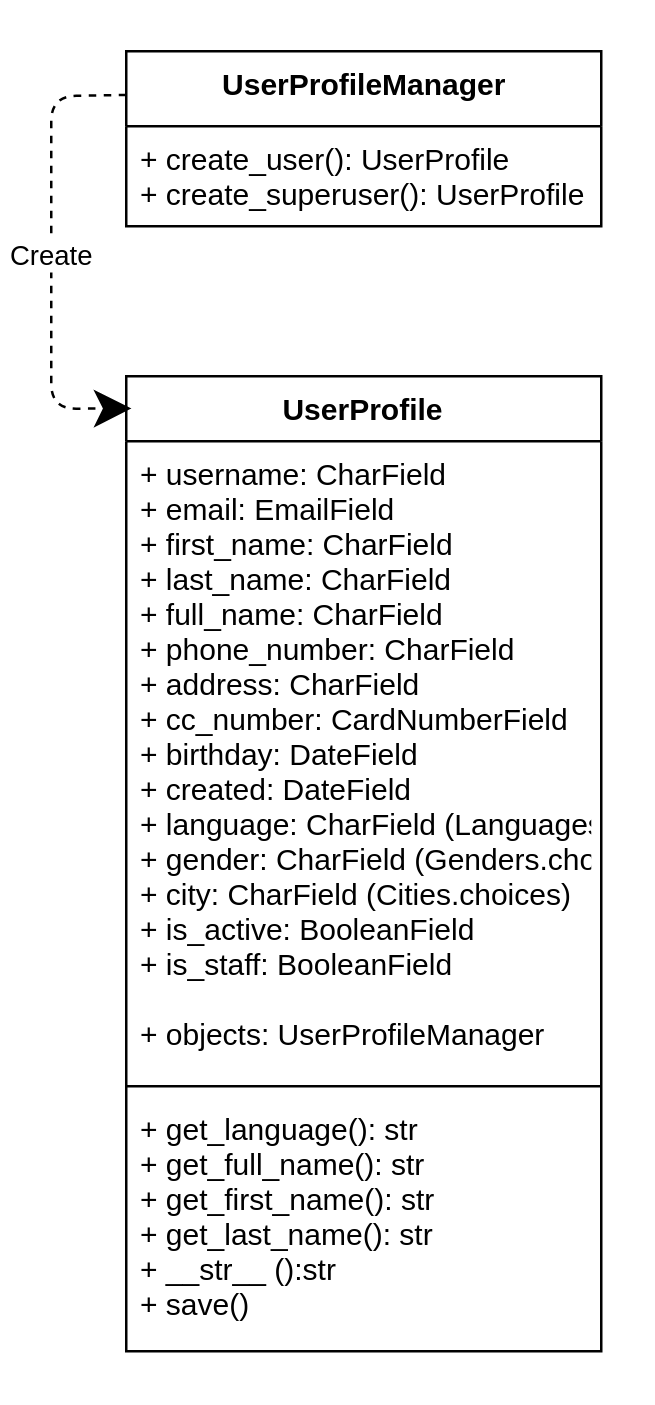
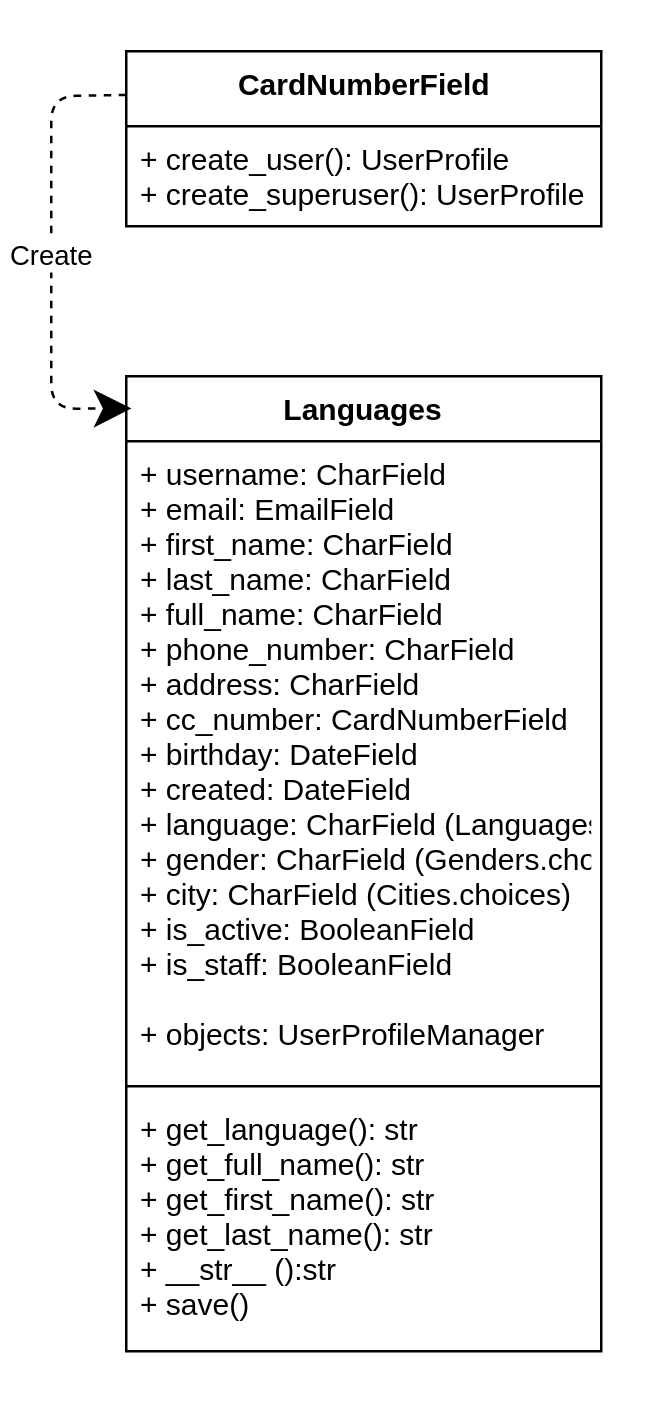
(365, 87) -> (365, 87)
(363, 410) -> (363, 410)
